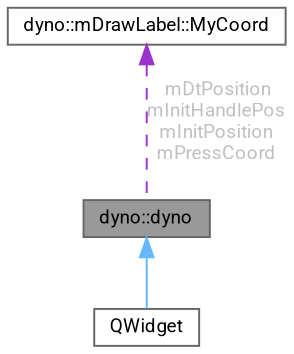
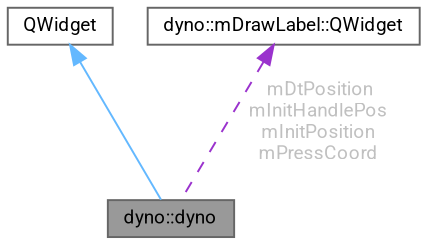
(147, 26) -> (284, 26)
(147, 283) -> (121, 131)
